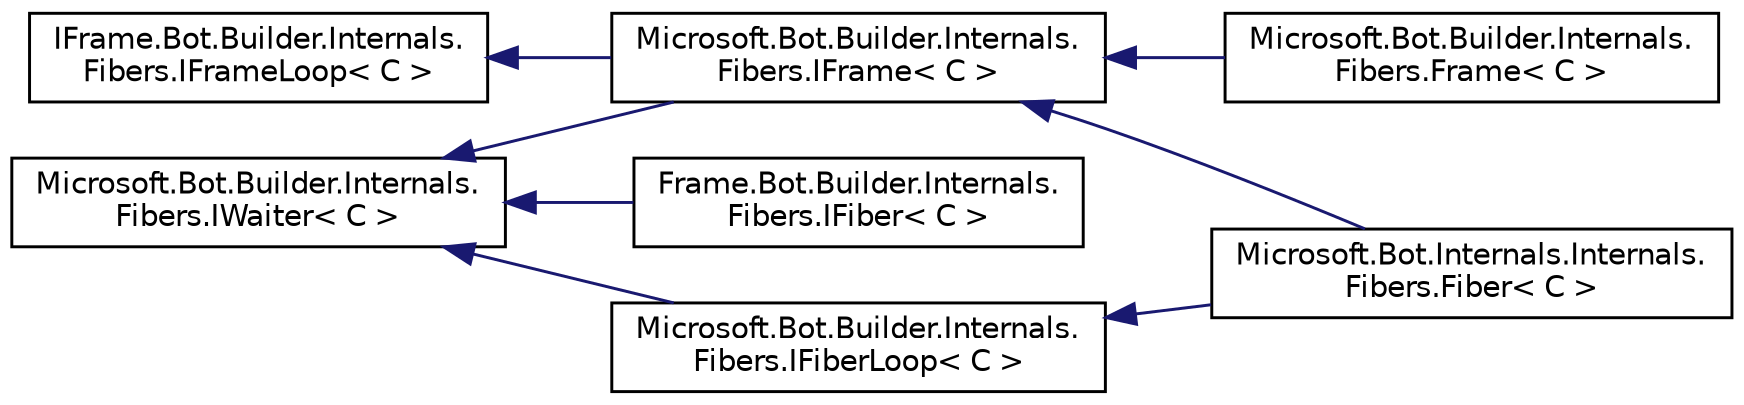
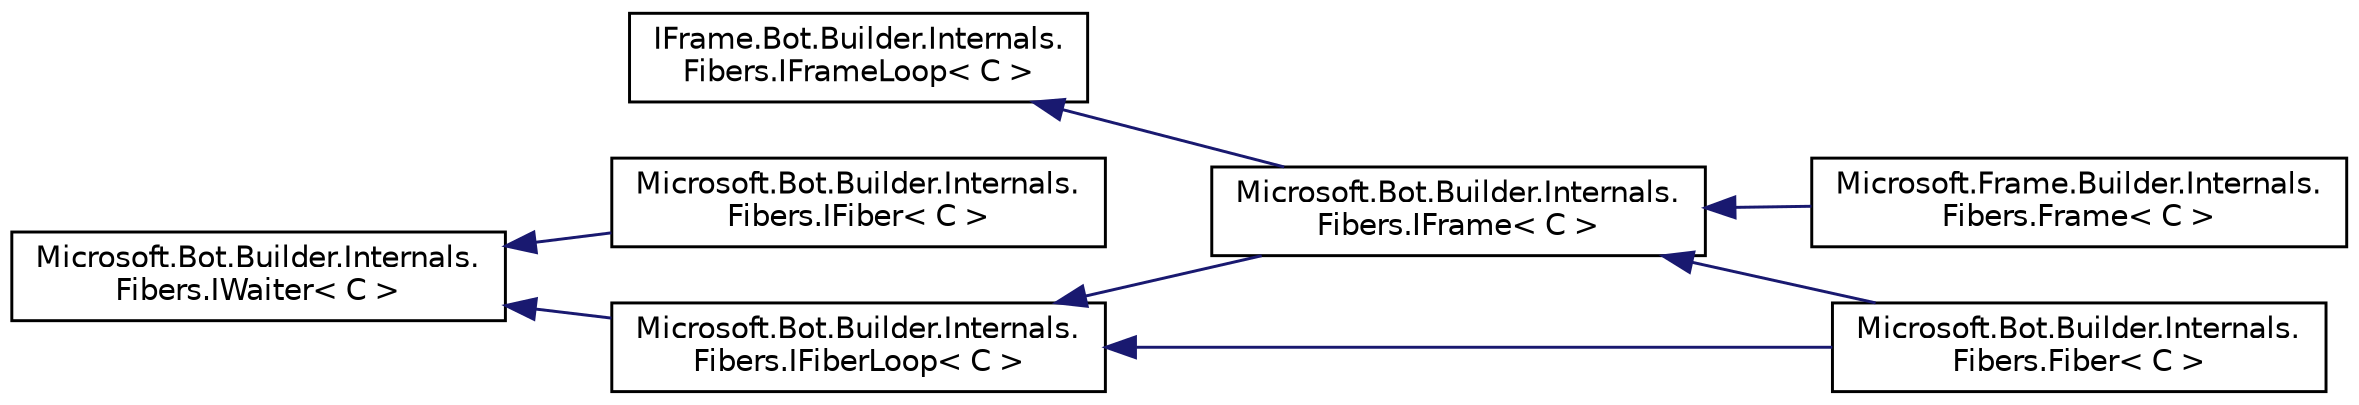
(1472, 58) -> (2079, 202)
(573, 127) -> (1173, 276)
(859, 202) -> (859, 202)
(1472, 273) -> (2079, 347)
